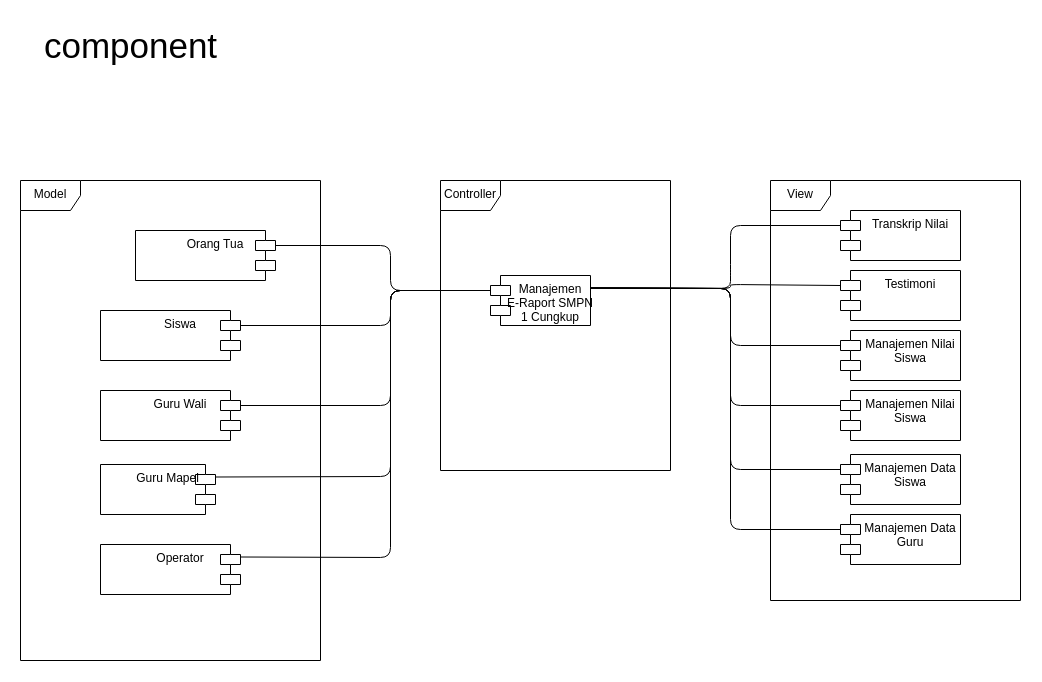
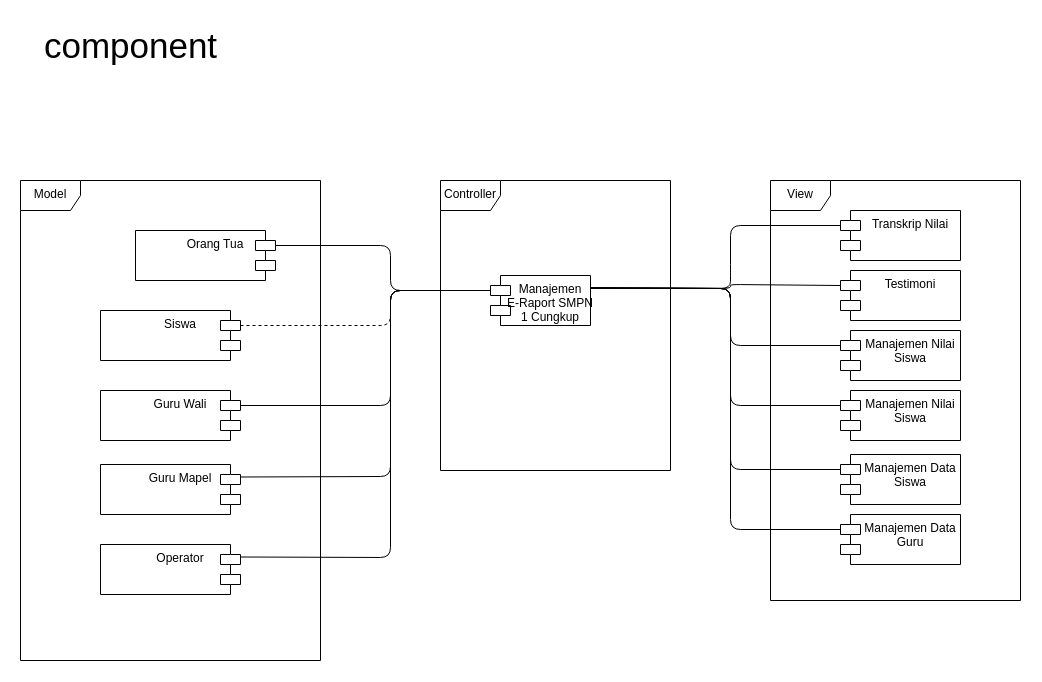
(314, 326) -> (314, 326)
(158, 490) -> (171, 490)
